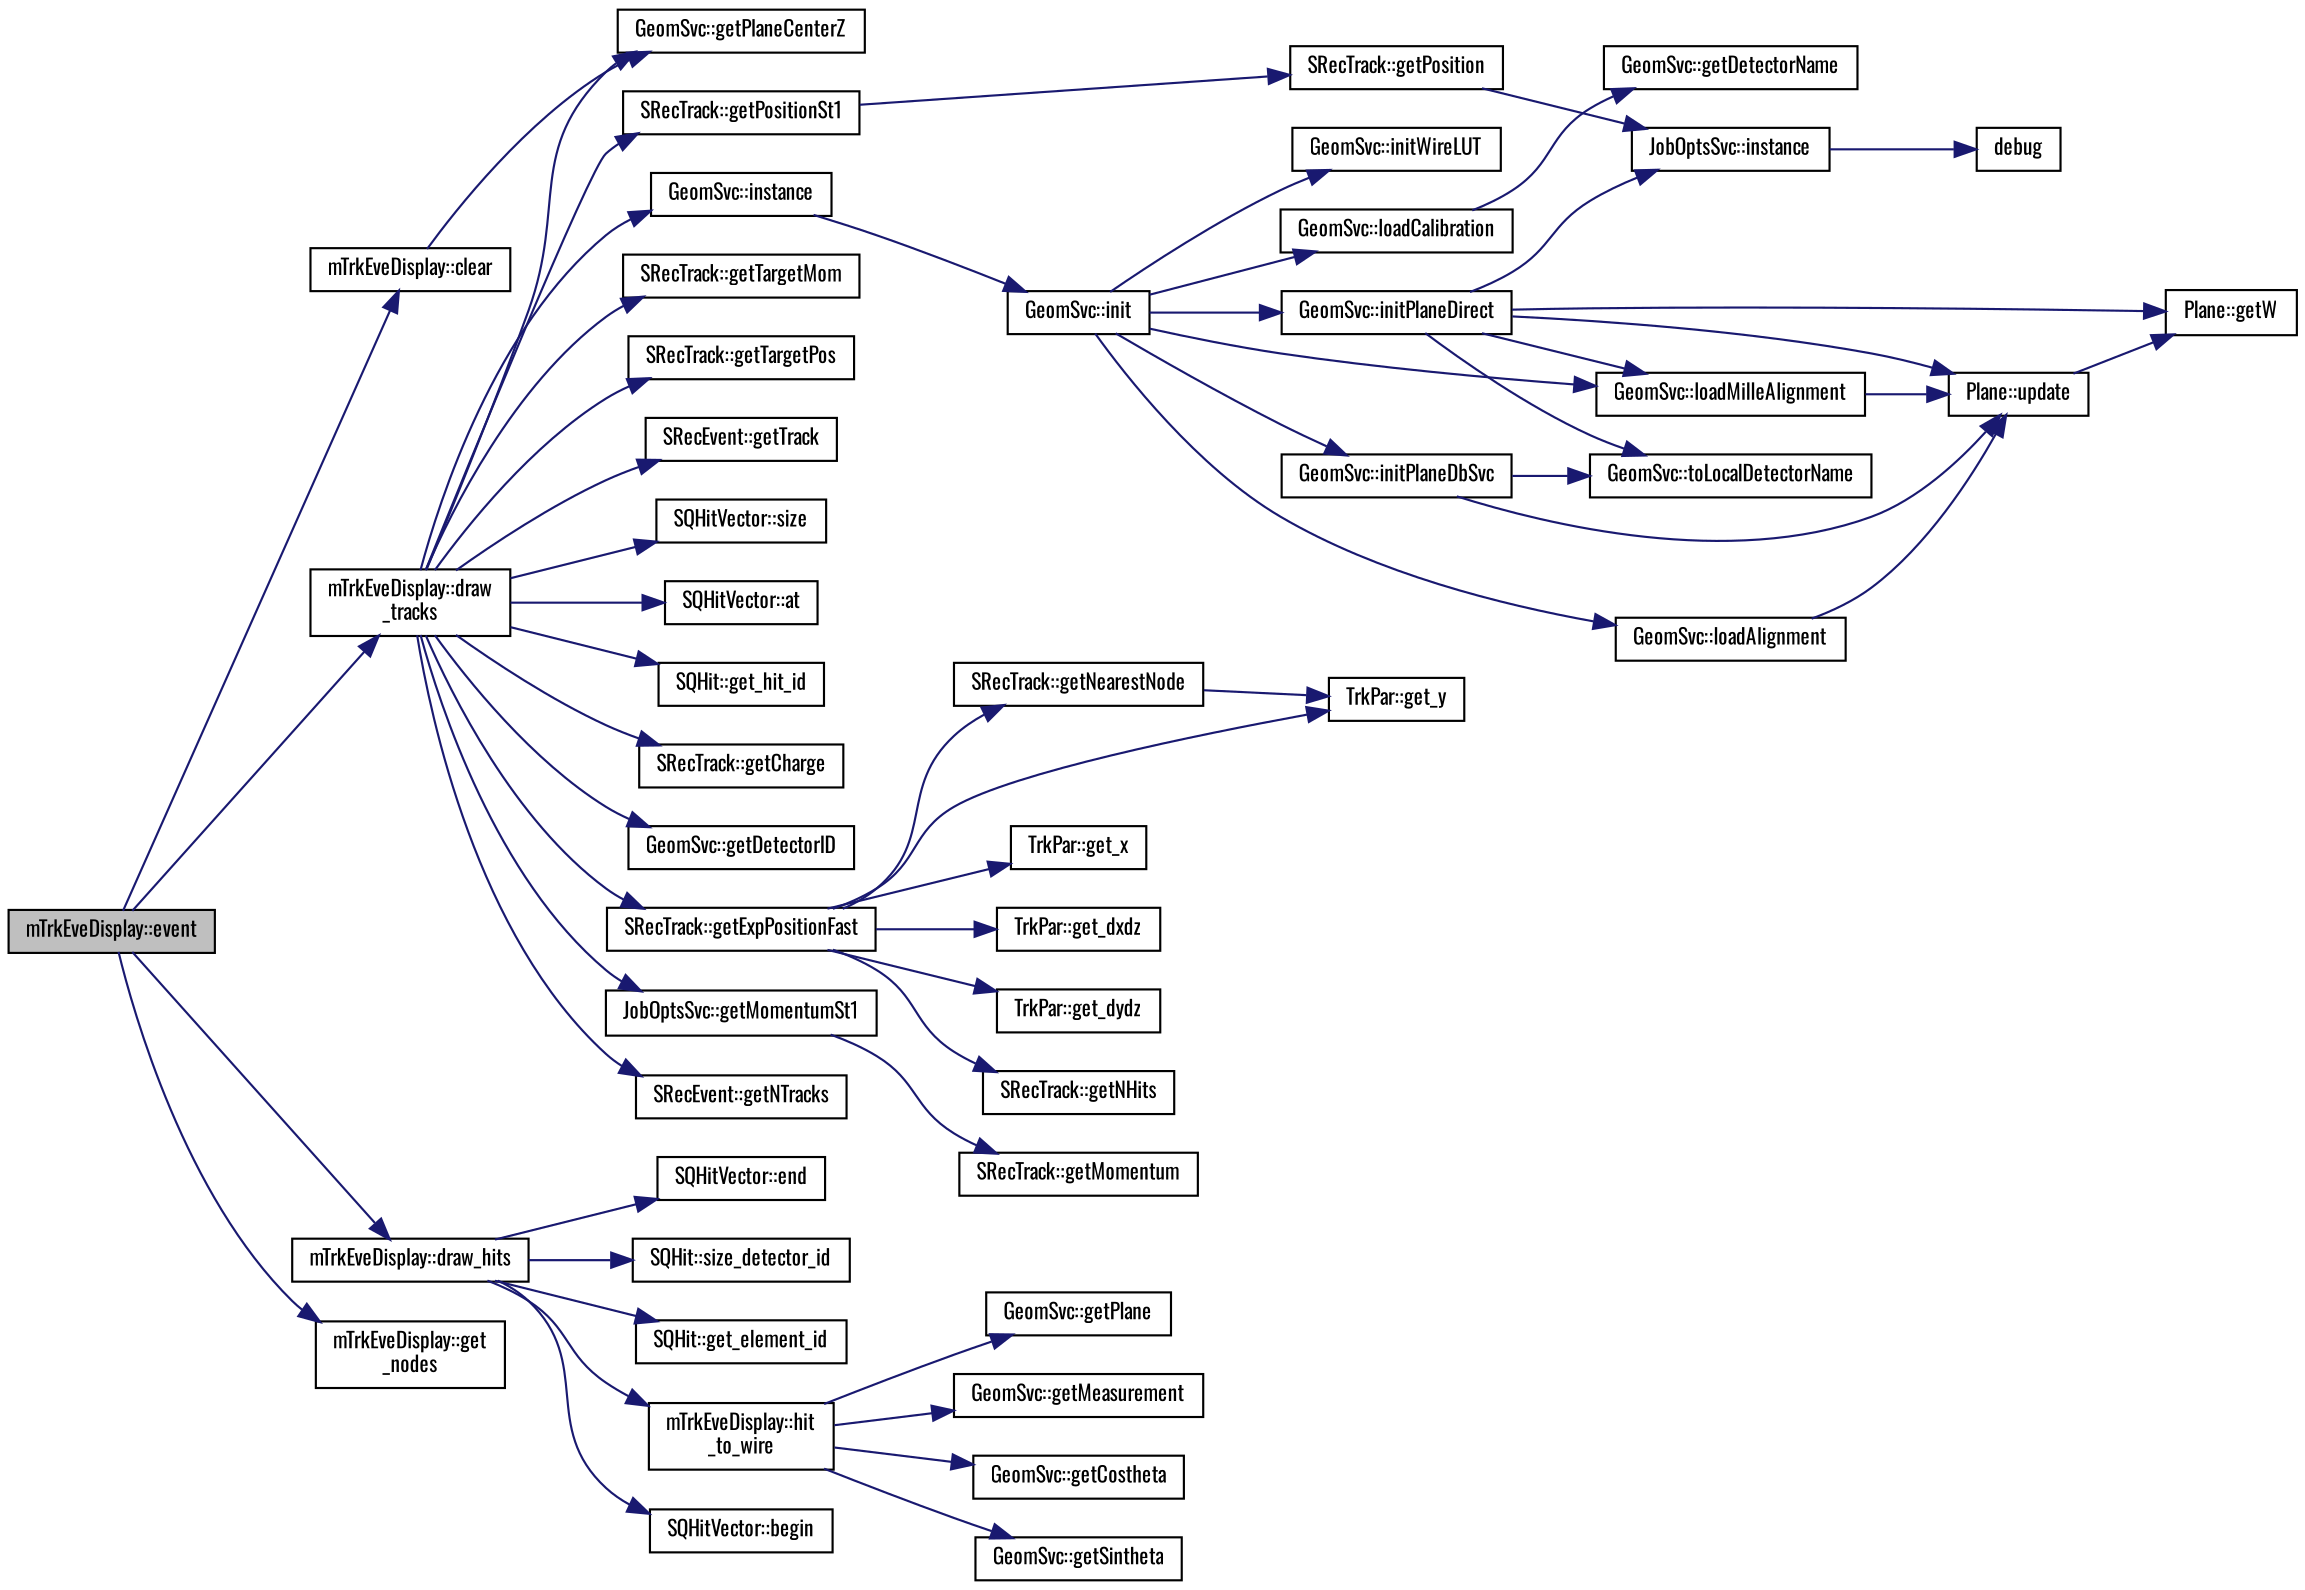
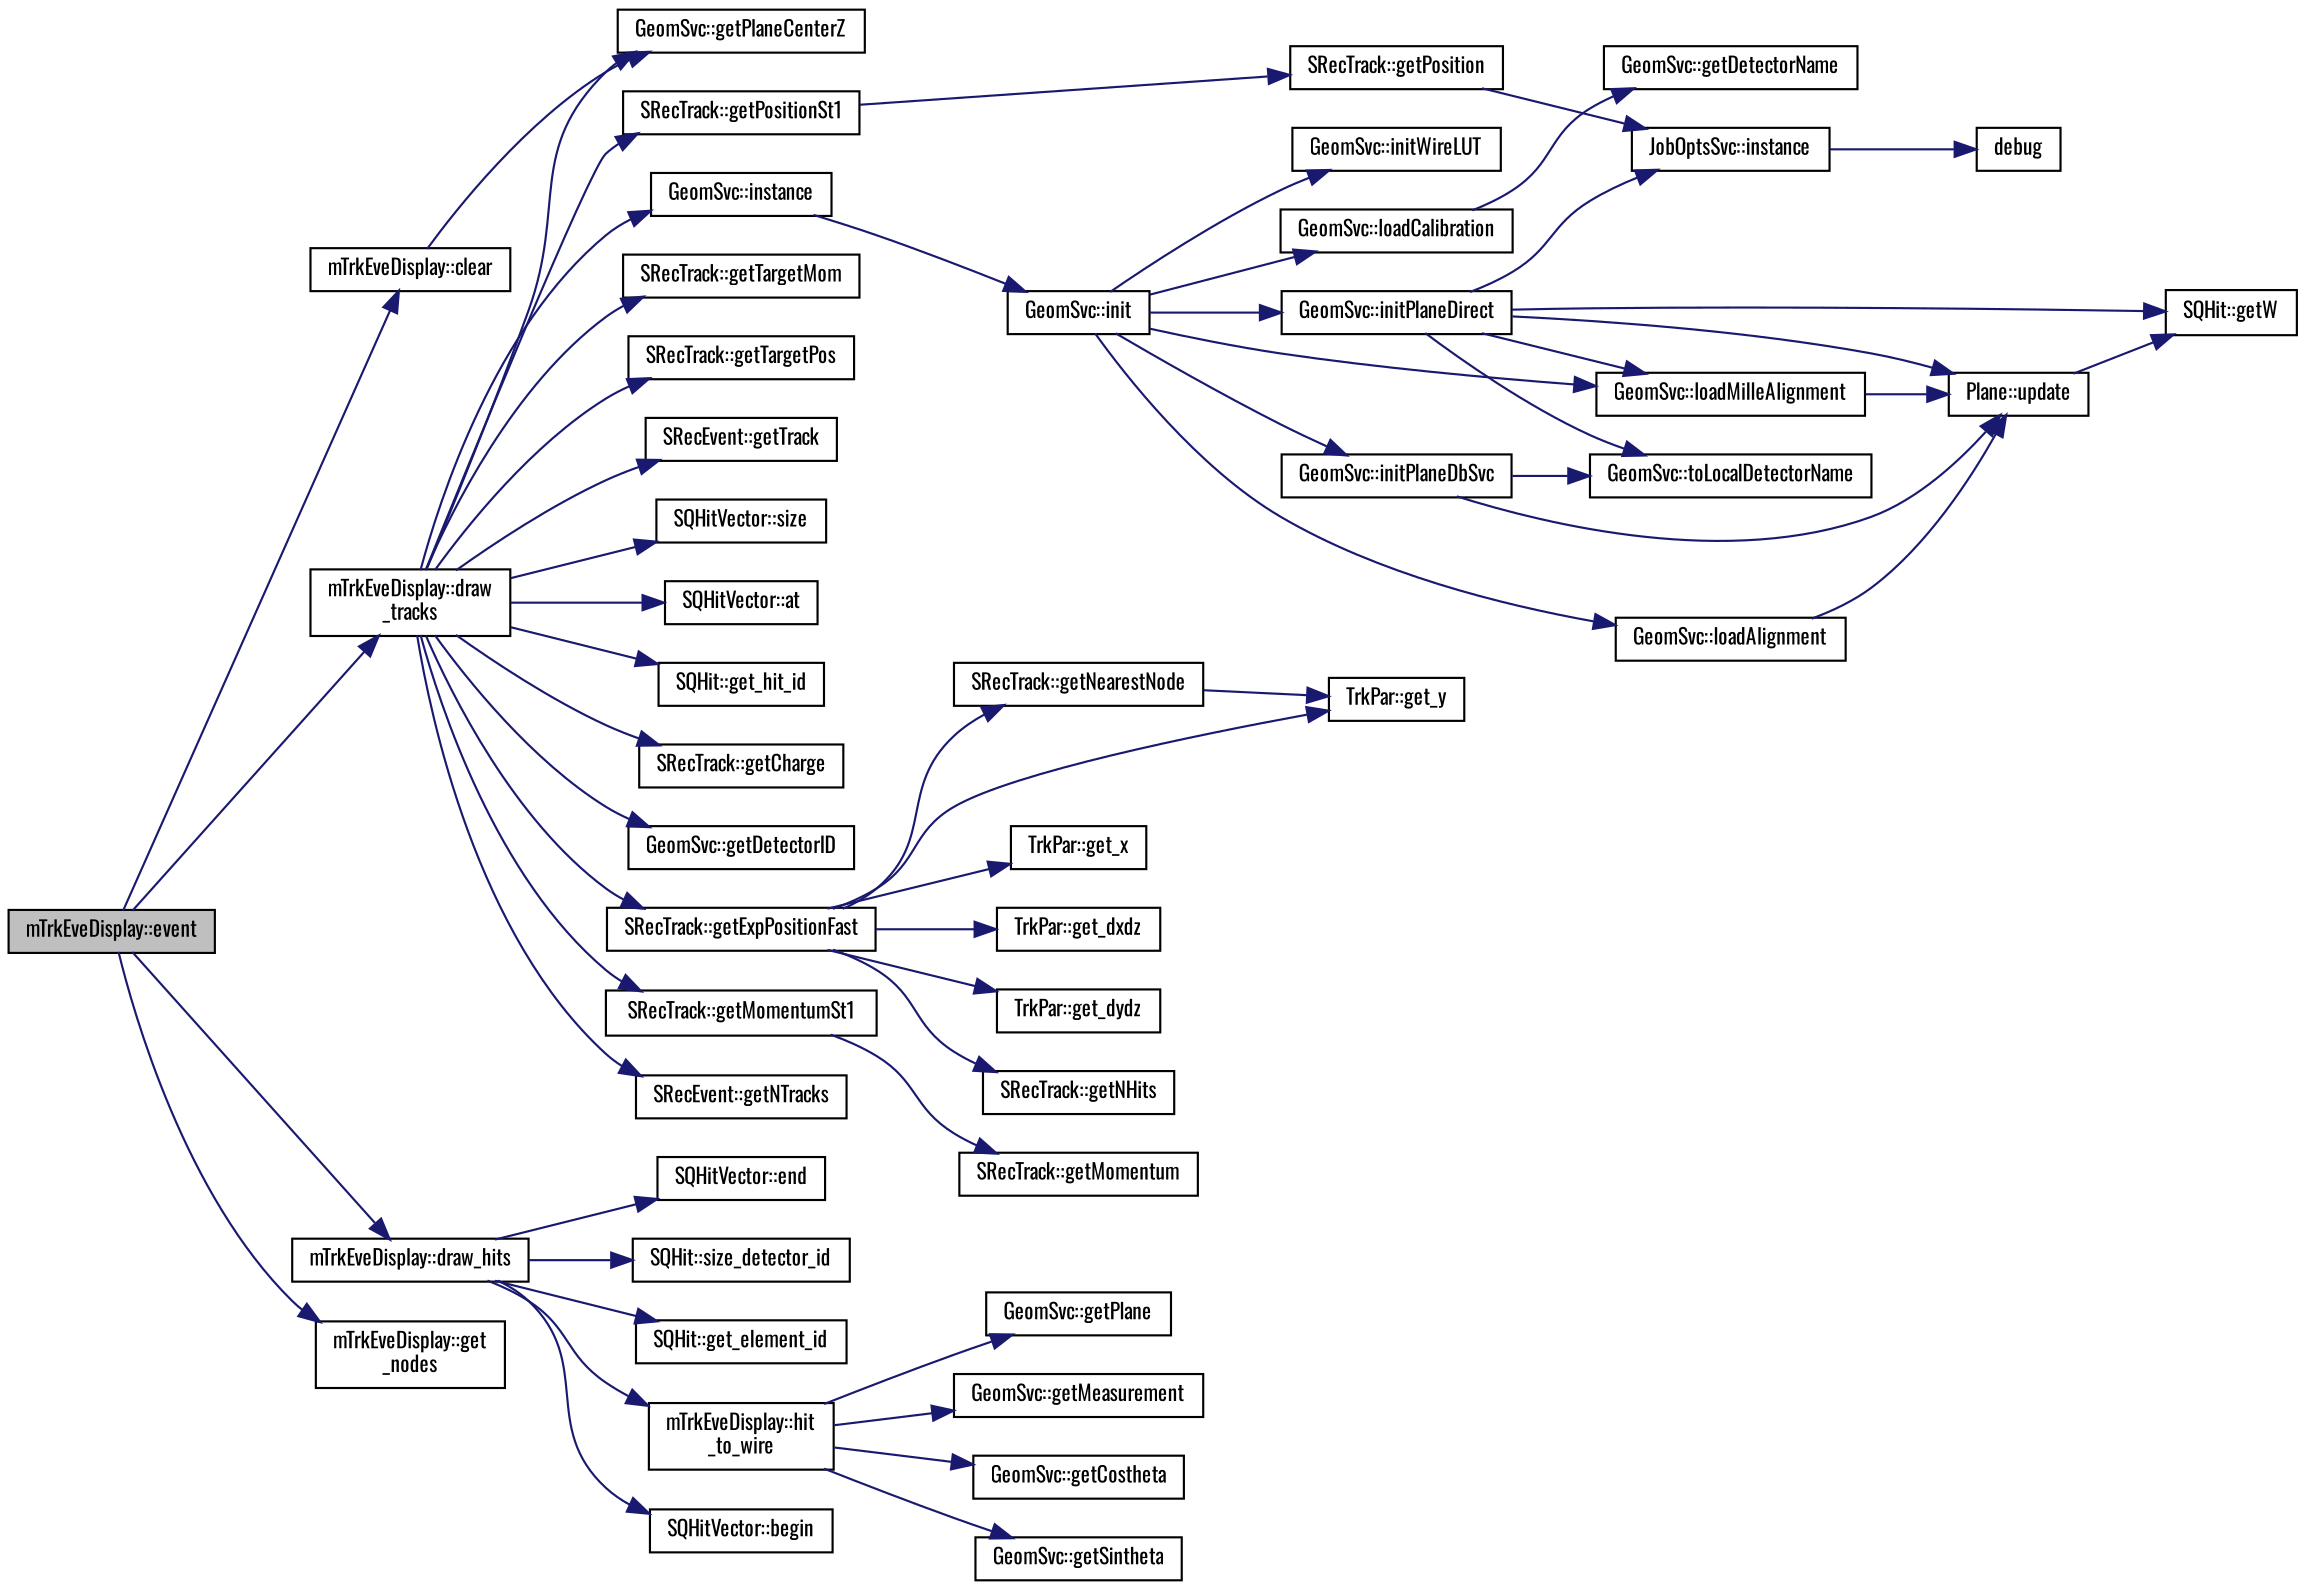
(2231, 313) -> (2231, 313)
(741, 1013) -> (741, 1013)
